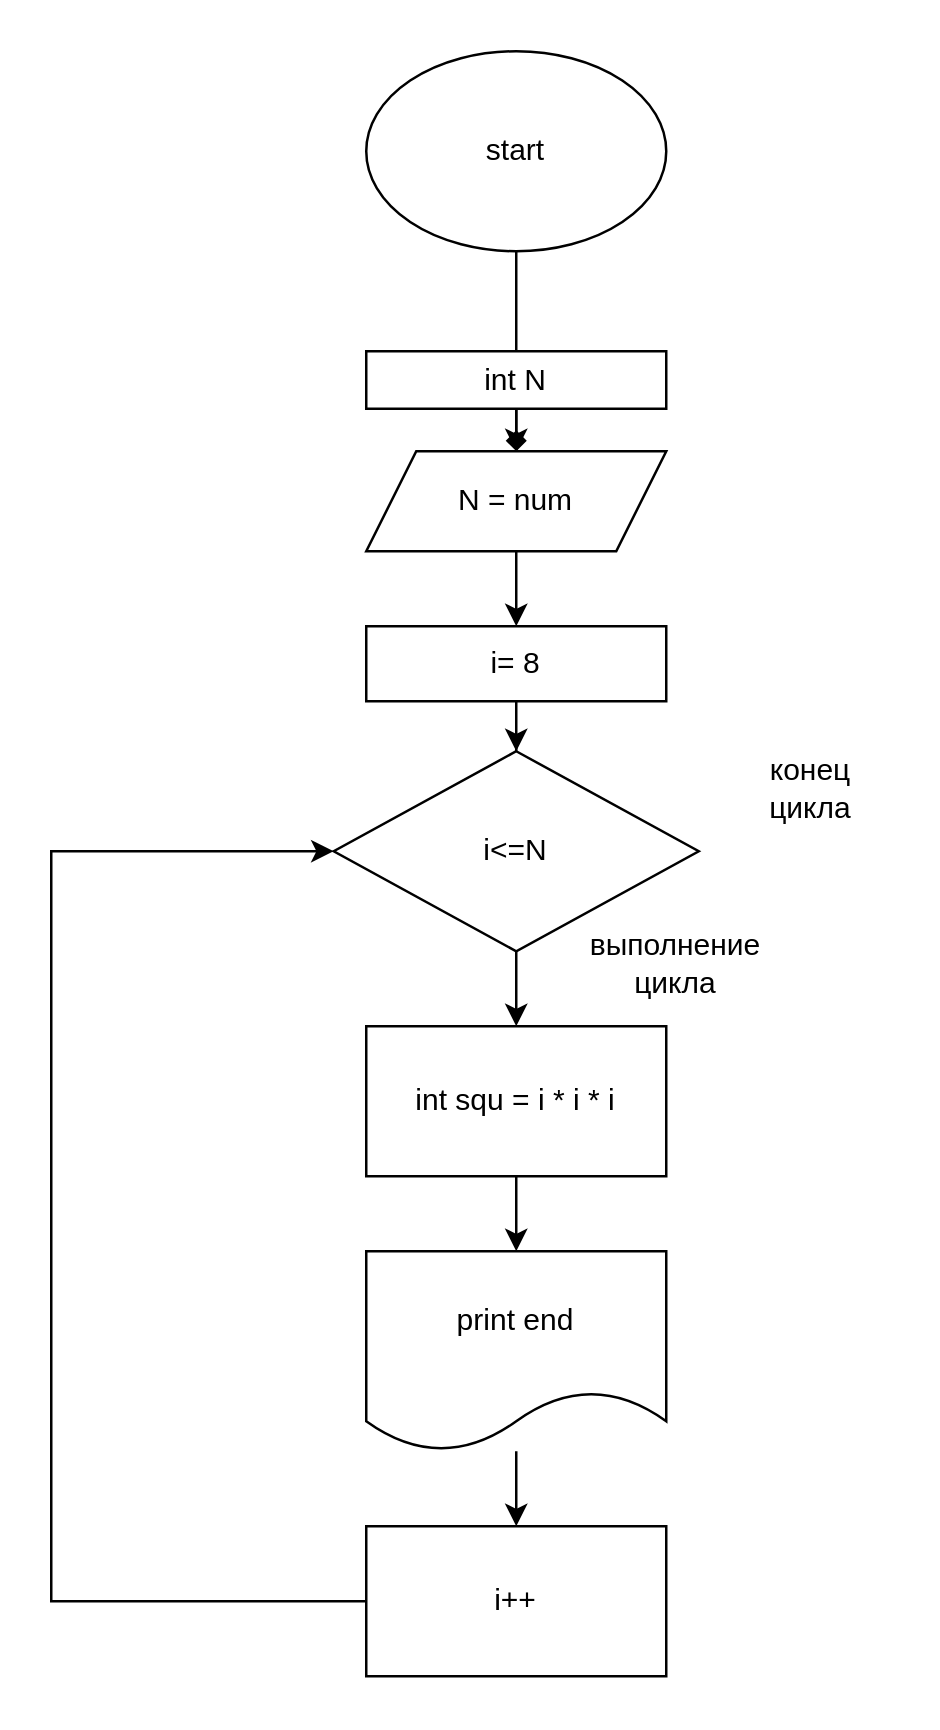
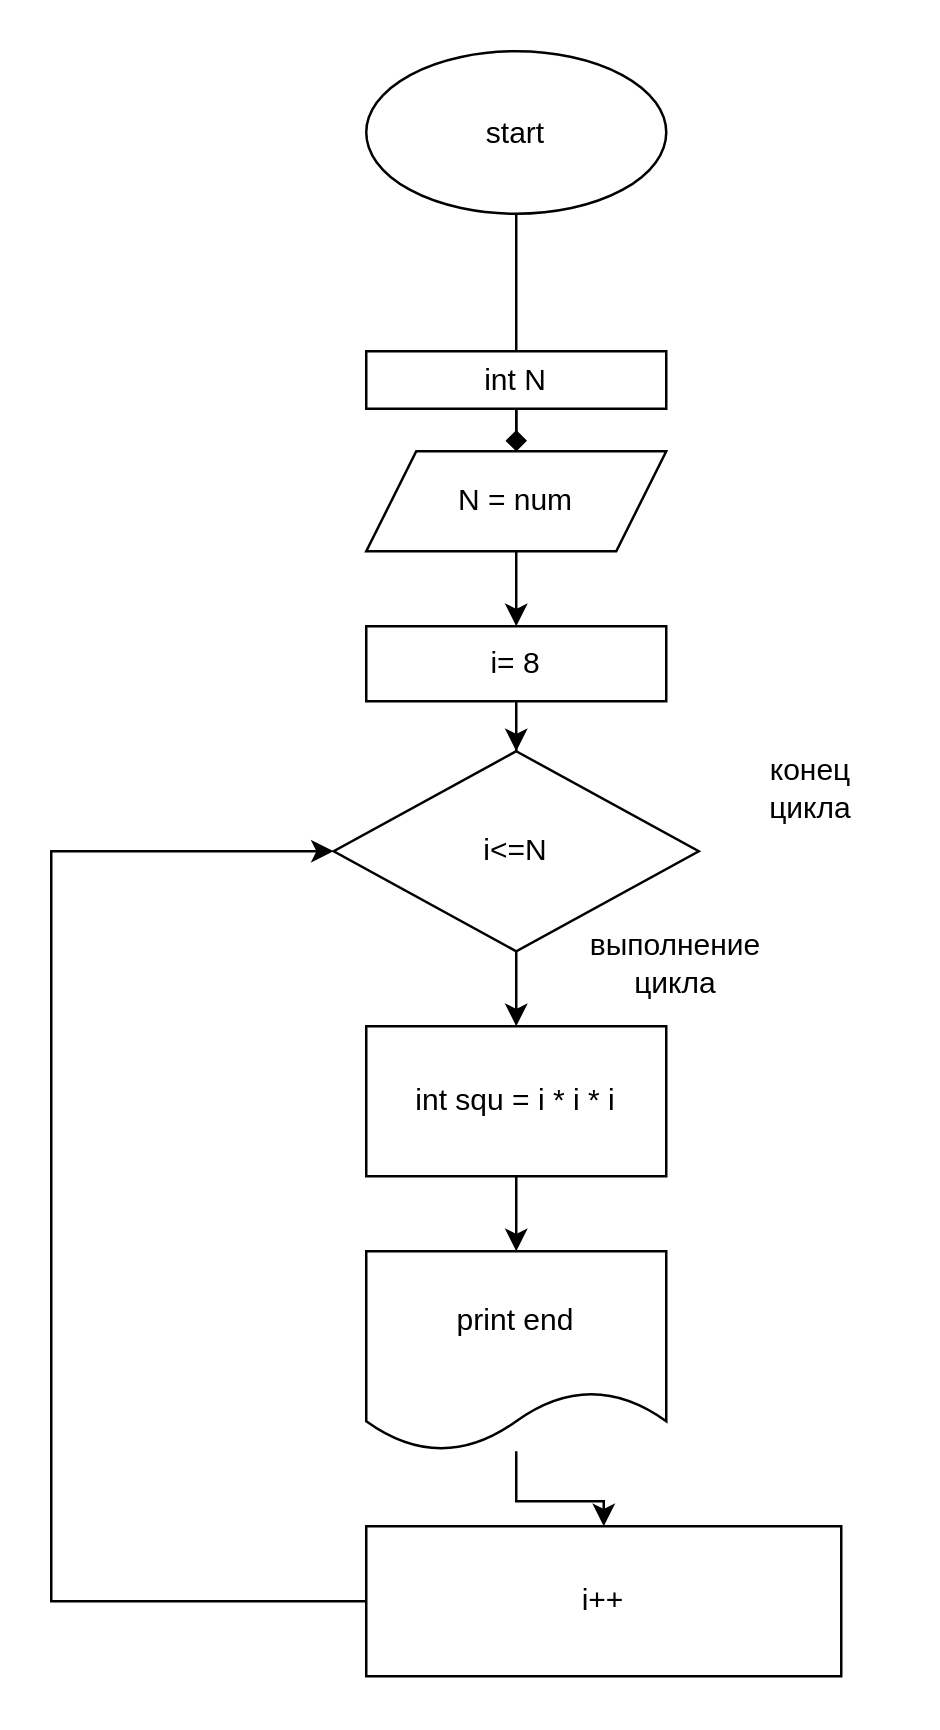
(516, 151) -> (516, 133)
(516, 433) -> (516, 432)
(516, 1601) -> (604, 1601)
